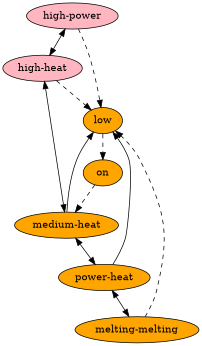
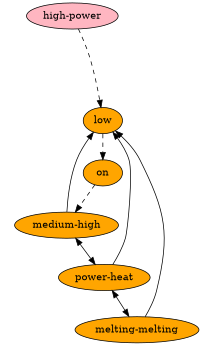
(43, 68) -> none
(163, 222) -> (163, 222)
(67, 225) -> (67, 225)
